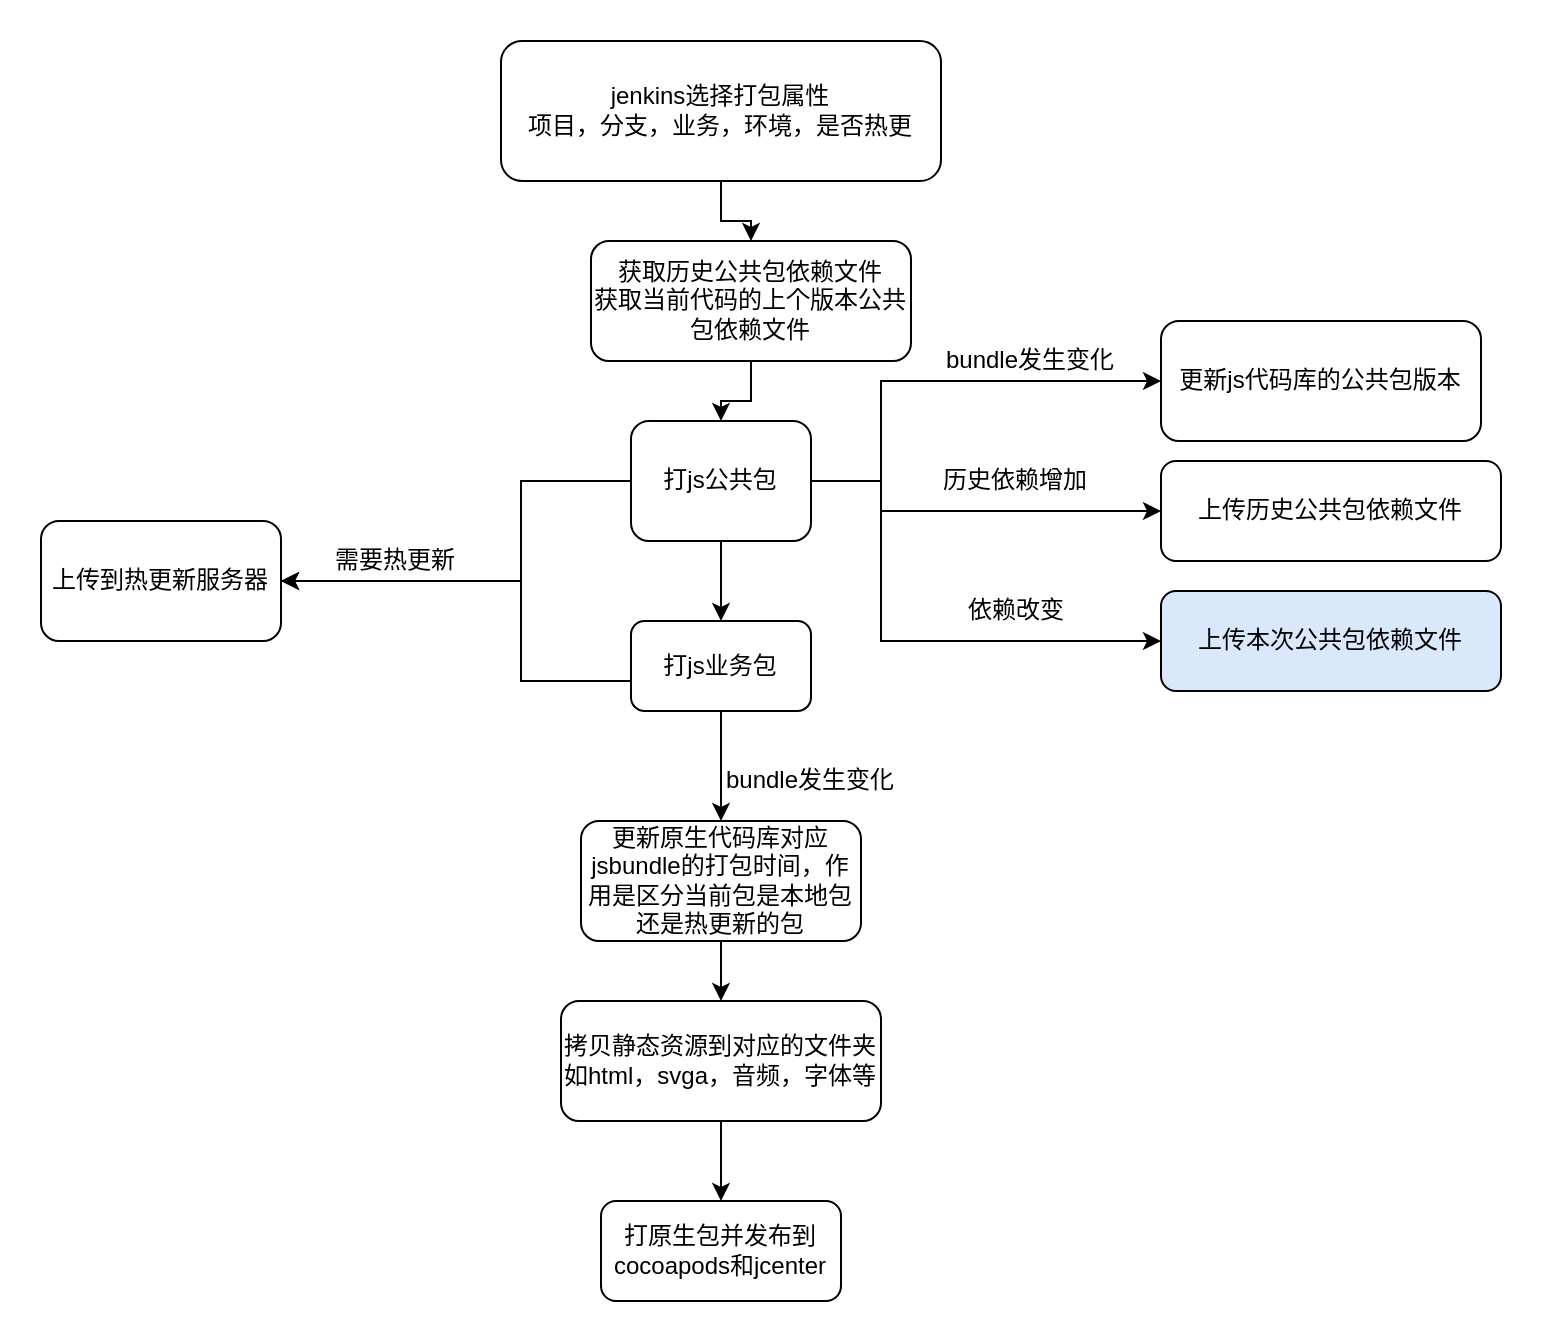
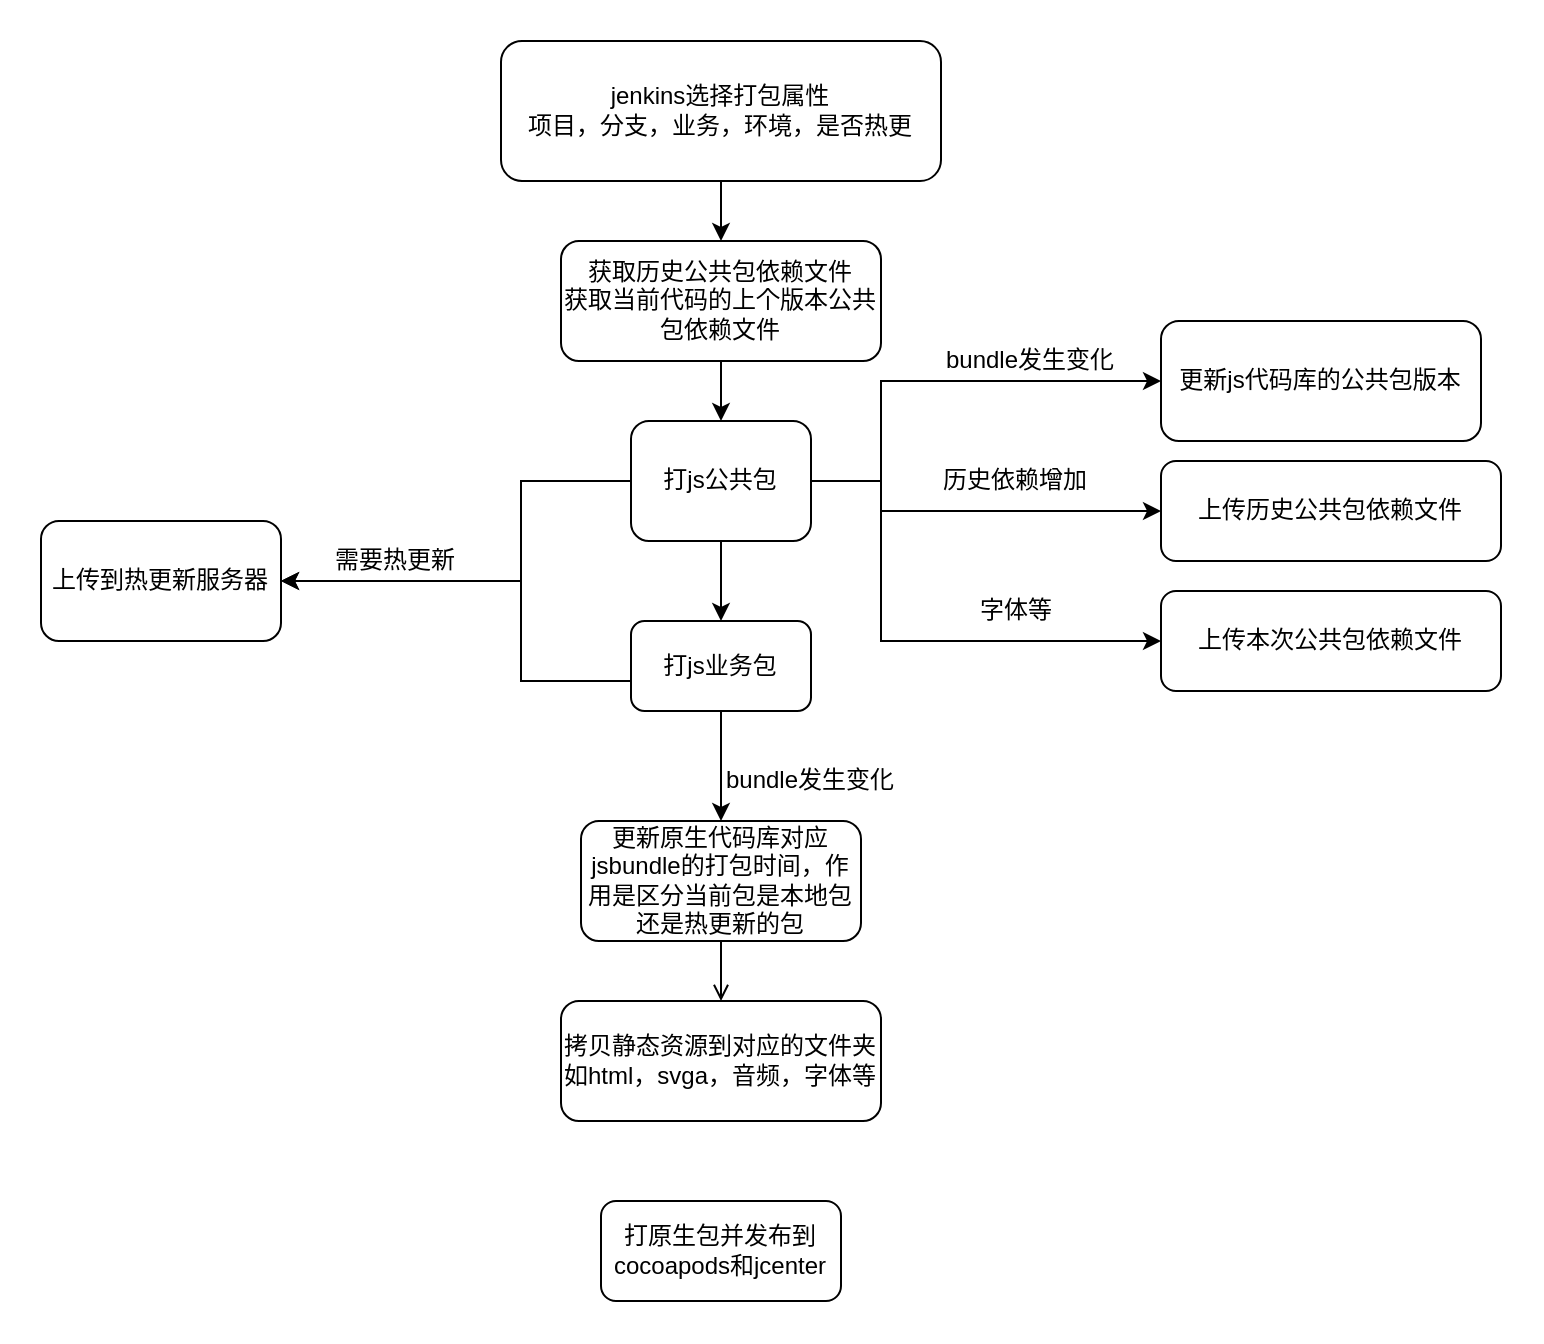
(751, 301) -> (721, 301)
(1017, 611) -> (1017, 611)
(1331, 641) -> (1331, 641)
(721, 986) -> (721, 989)
(721, 1154) -> none
